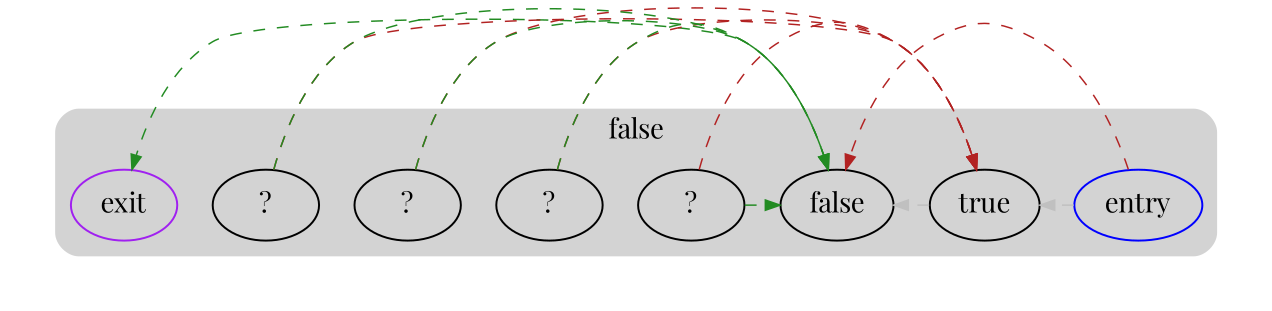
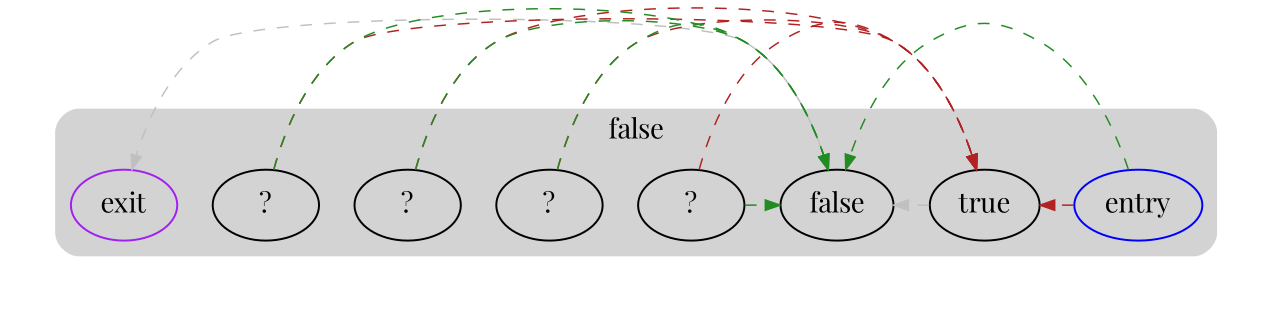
(362, 22) -> (362, 22)
(993, 24) -> (993, 24)
(1064, 205) -> (1064, 205)
